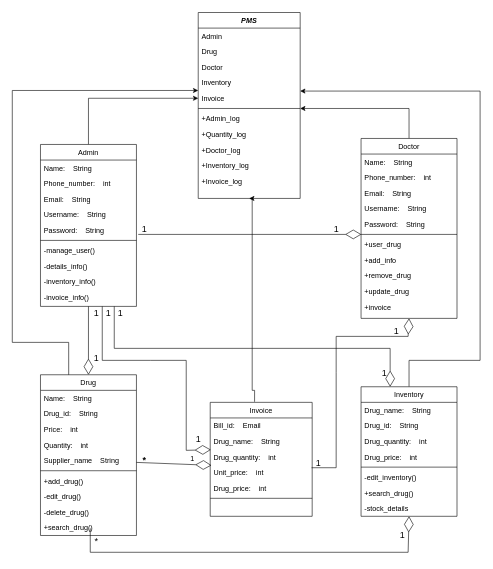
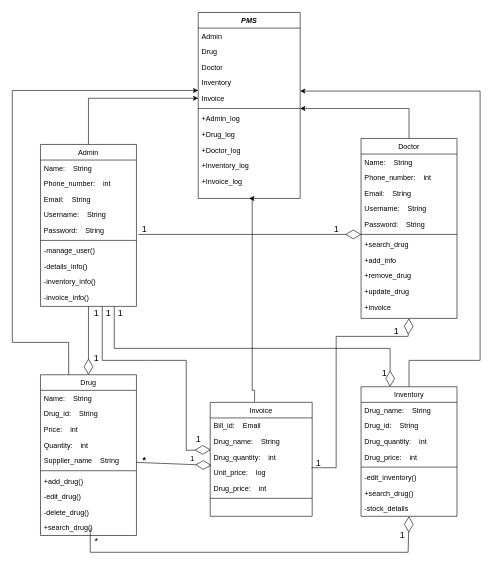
(226, 134) -> (219, 134)
(385, 245) -> (389, 245)
(246, 473) -> (246, 473)
